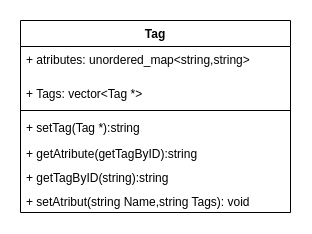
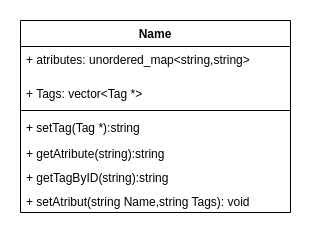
(156, 35) -> (156, 35)
(128, 155) -> (113, 155)
